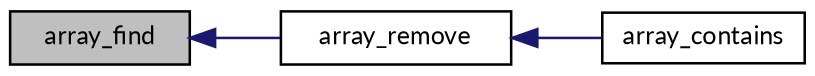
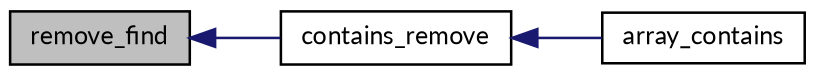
(100, 38) -> (100, 38)
(396, 38) -> (396, 38)
